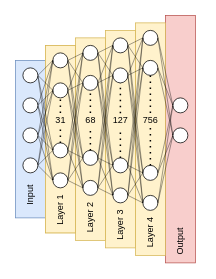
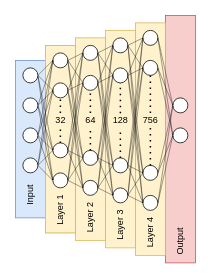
(61, 120) -> (61, 120)
(91, 120) -> (91, 120)
(121, 120) -> (121, 120)
